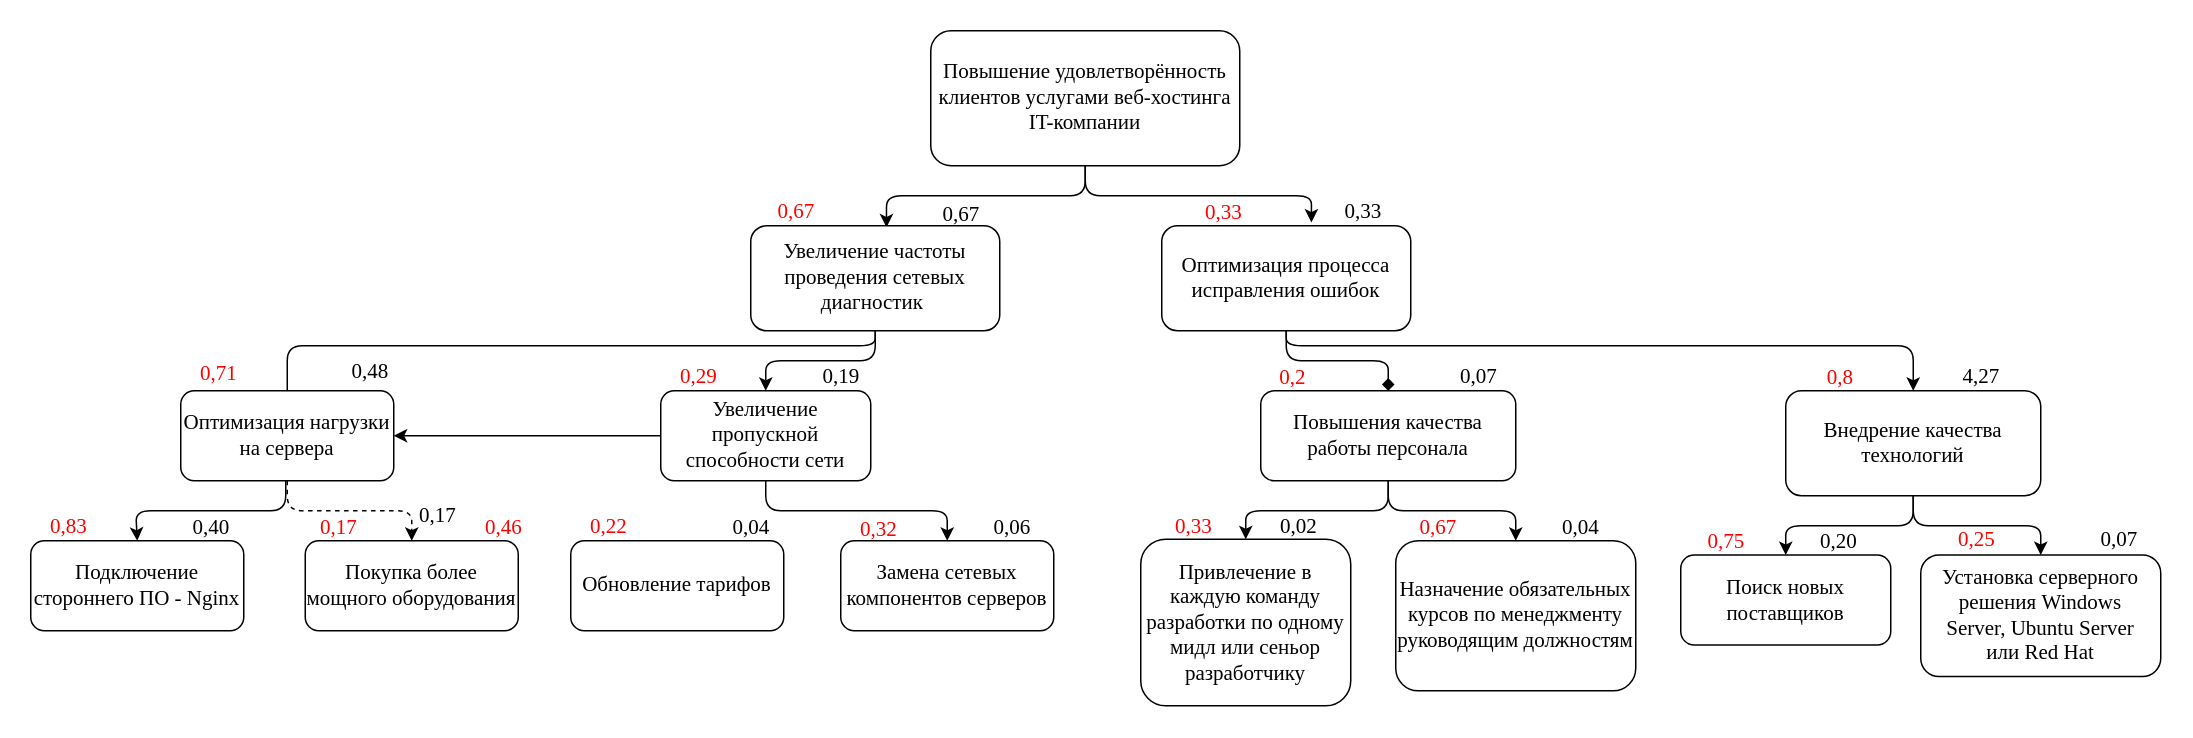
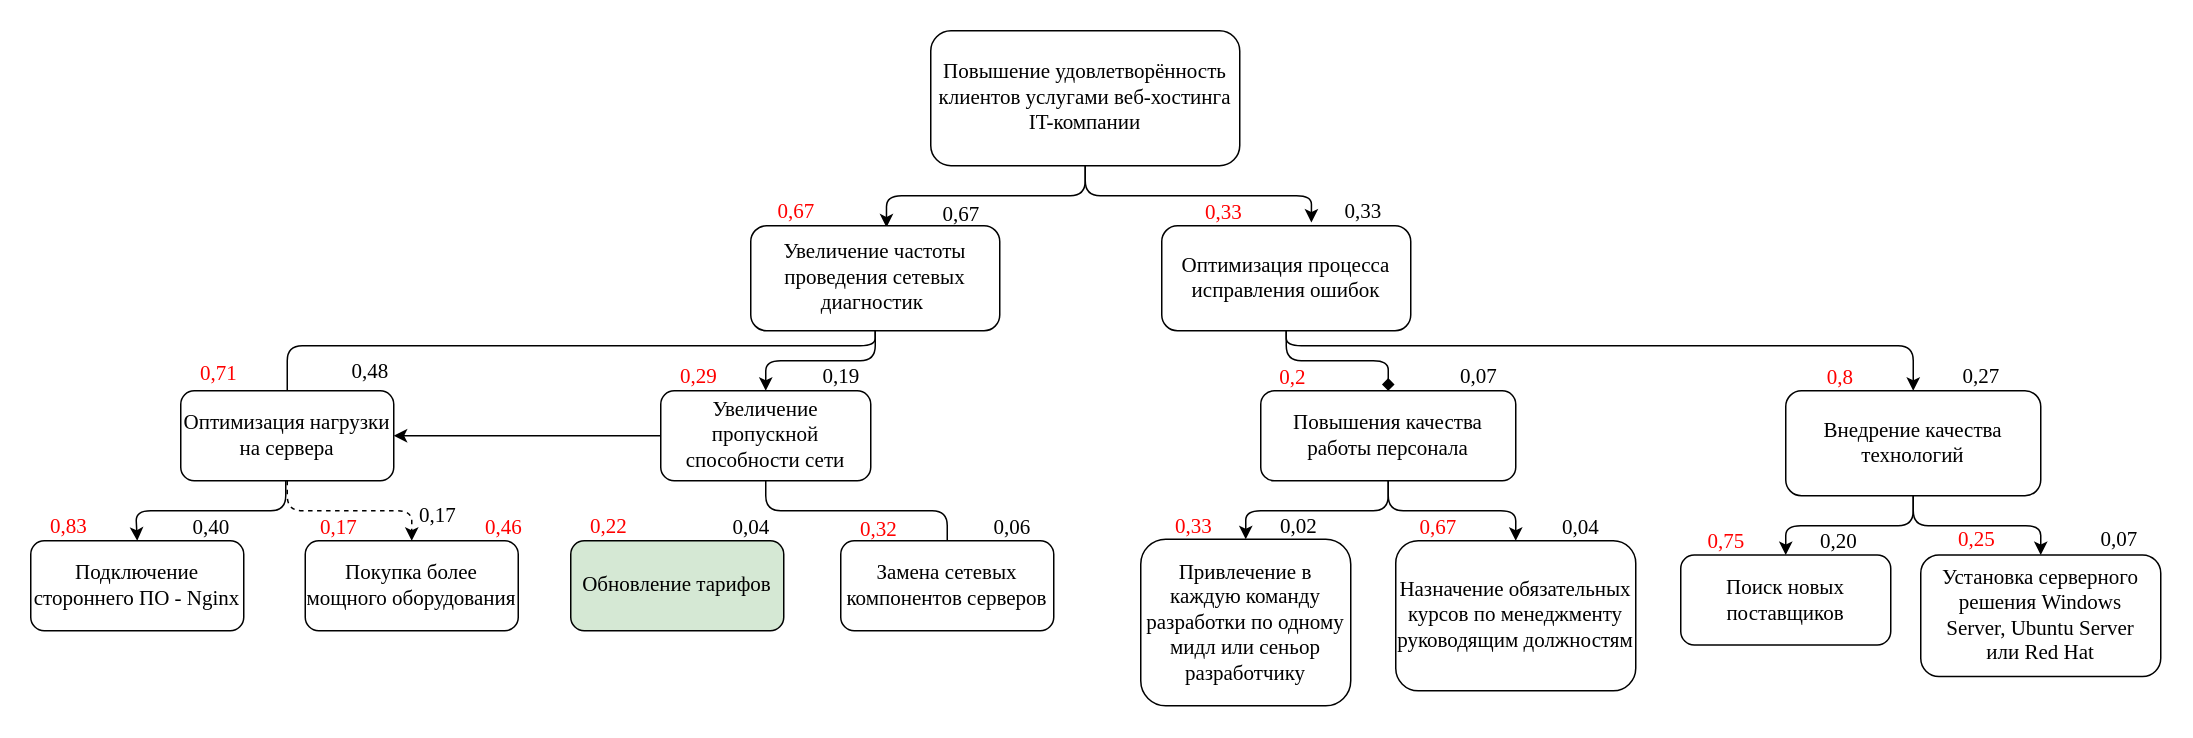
(1982, 367) -> (1982, 367)
(947, 521) -> (947, 522)
(677, 586) -> (677, 586)
